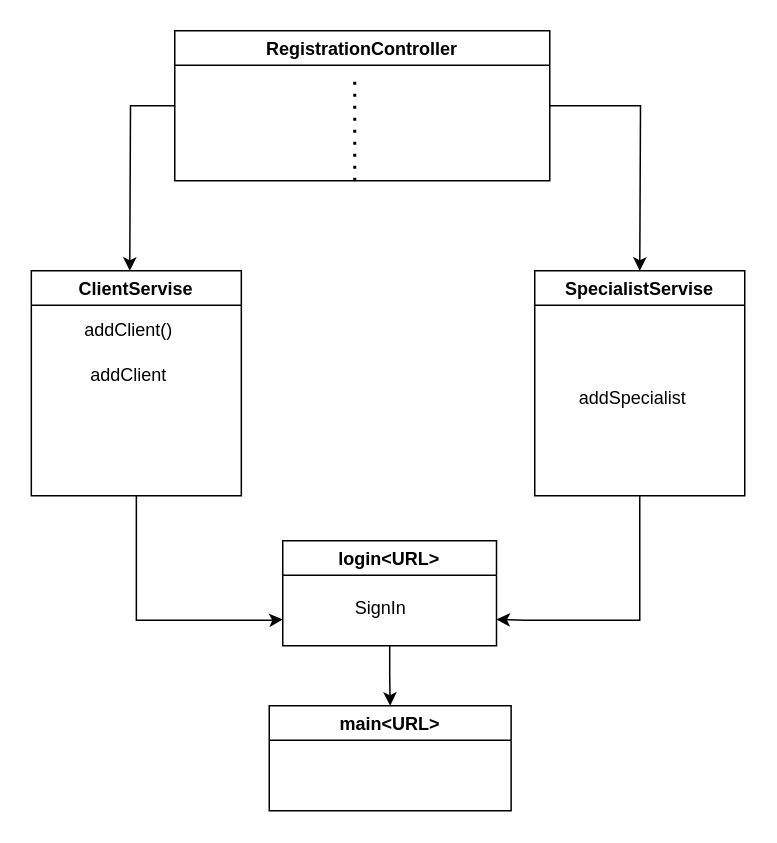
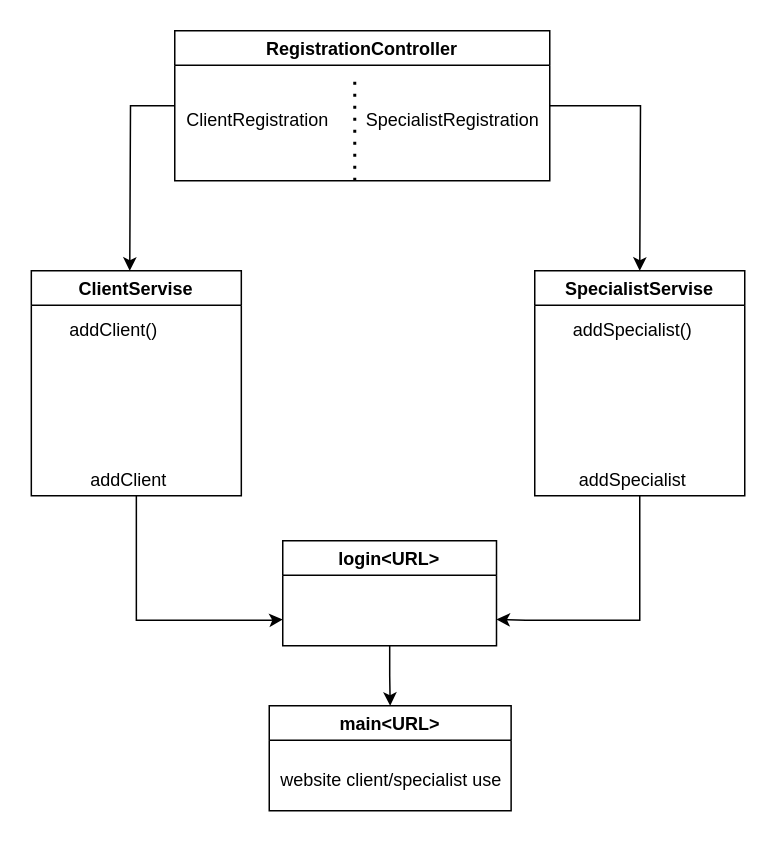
none -> (257, 121)
none -> (452, 121)
(129, 331) -> (114, 331)
none -> (632, 331)
(129, 376) -> (129, 481)
(632, 398) -> (632, 481)
(380, 608) -> none
none -> (390, 781)
